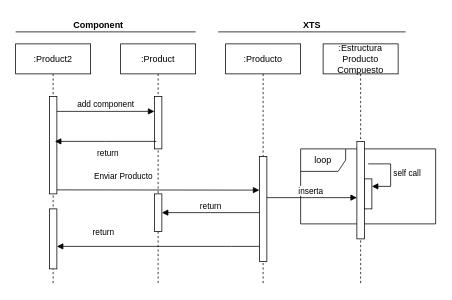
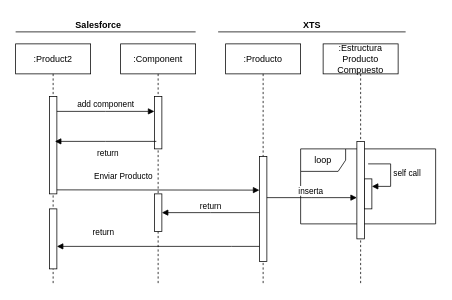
(98, 25) -> (98, 25)
(158, 59) -> (158, 59)
